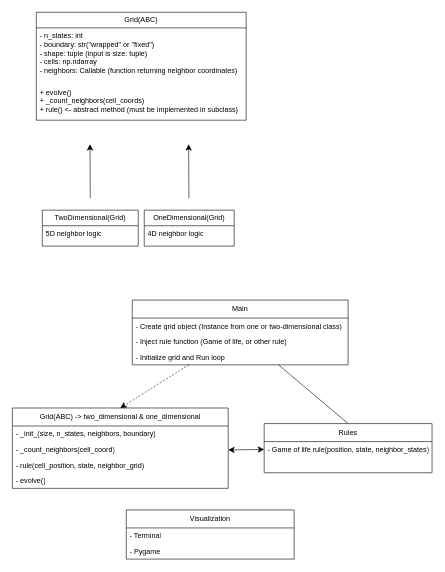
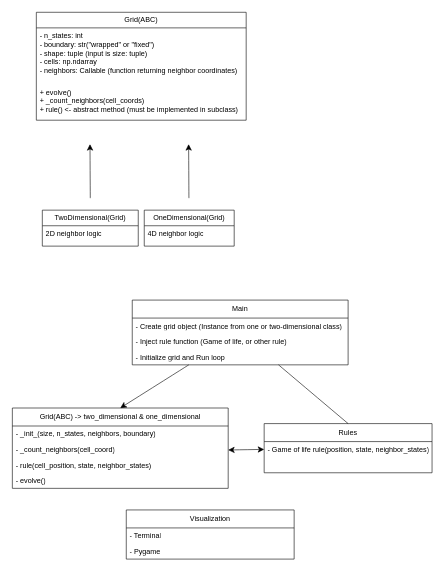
(75, 234) -> (75, 234)
(155, 386) -> (155, 386)
(91, 466) -> (96, 466)
